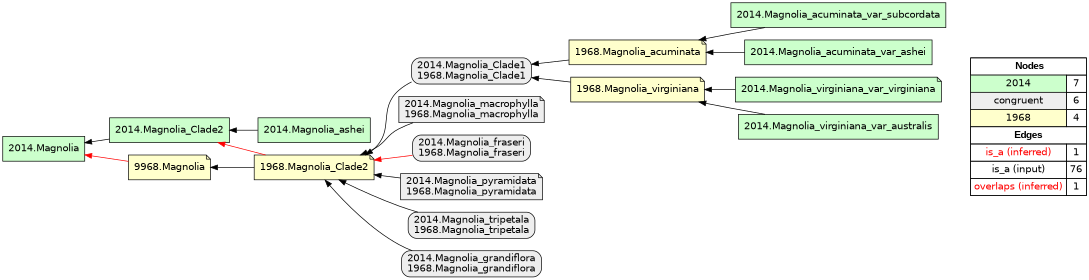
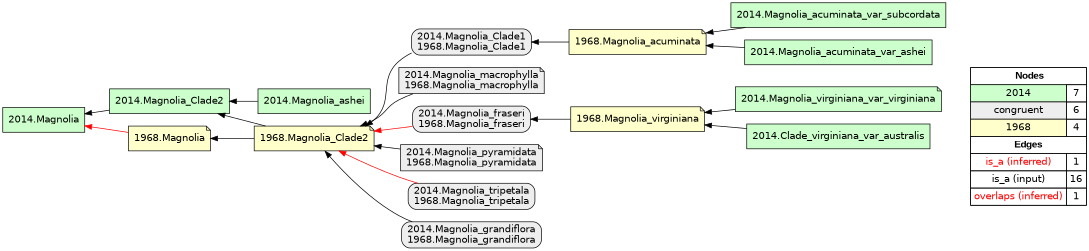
(555, 80) -> (554, 119)
(838, 127) -> (838, 136)
(245, 150) -> (245, 121)
(169, 167) -> (169, 138)
(1076, 169) -> (1076, 179)
(381, 199) -> (381, 170)
